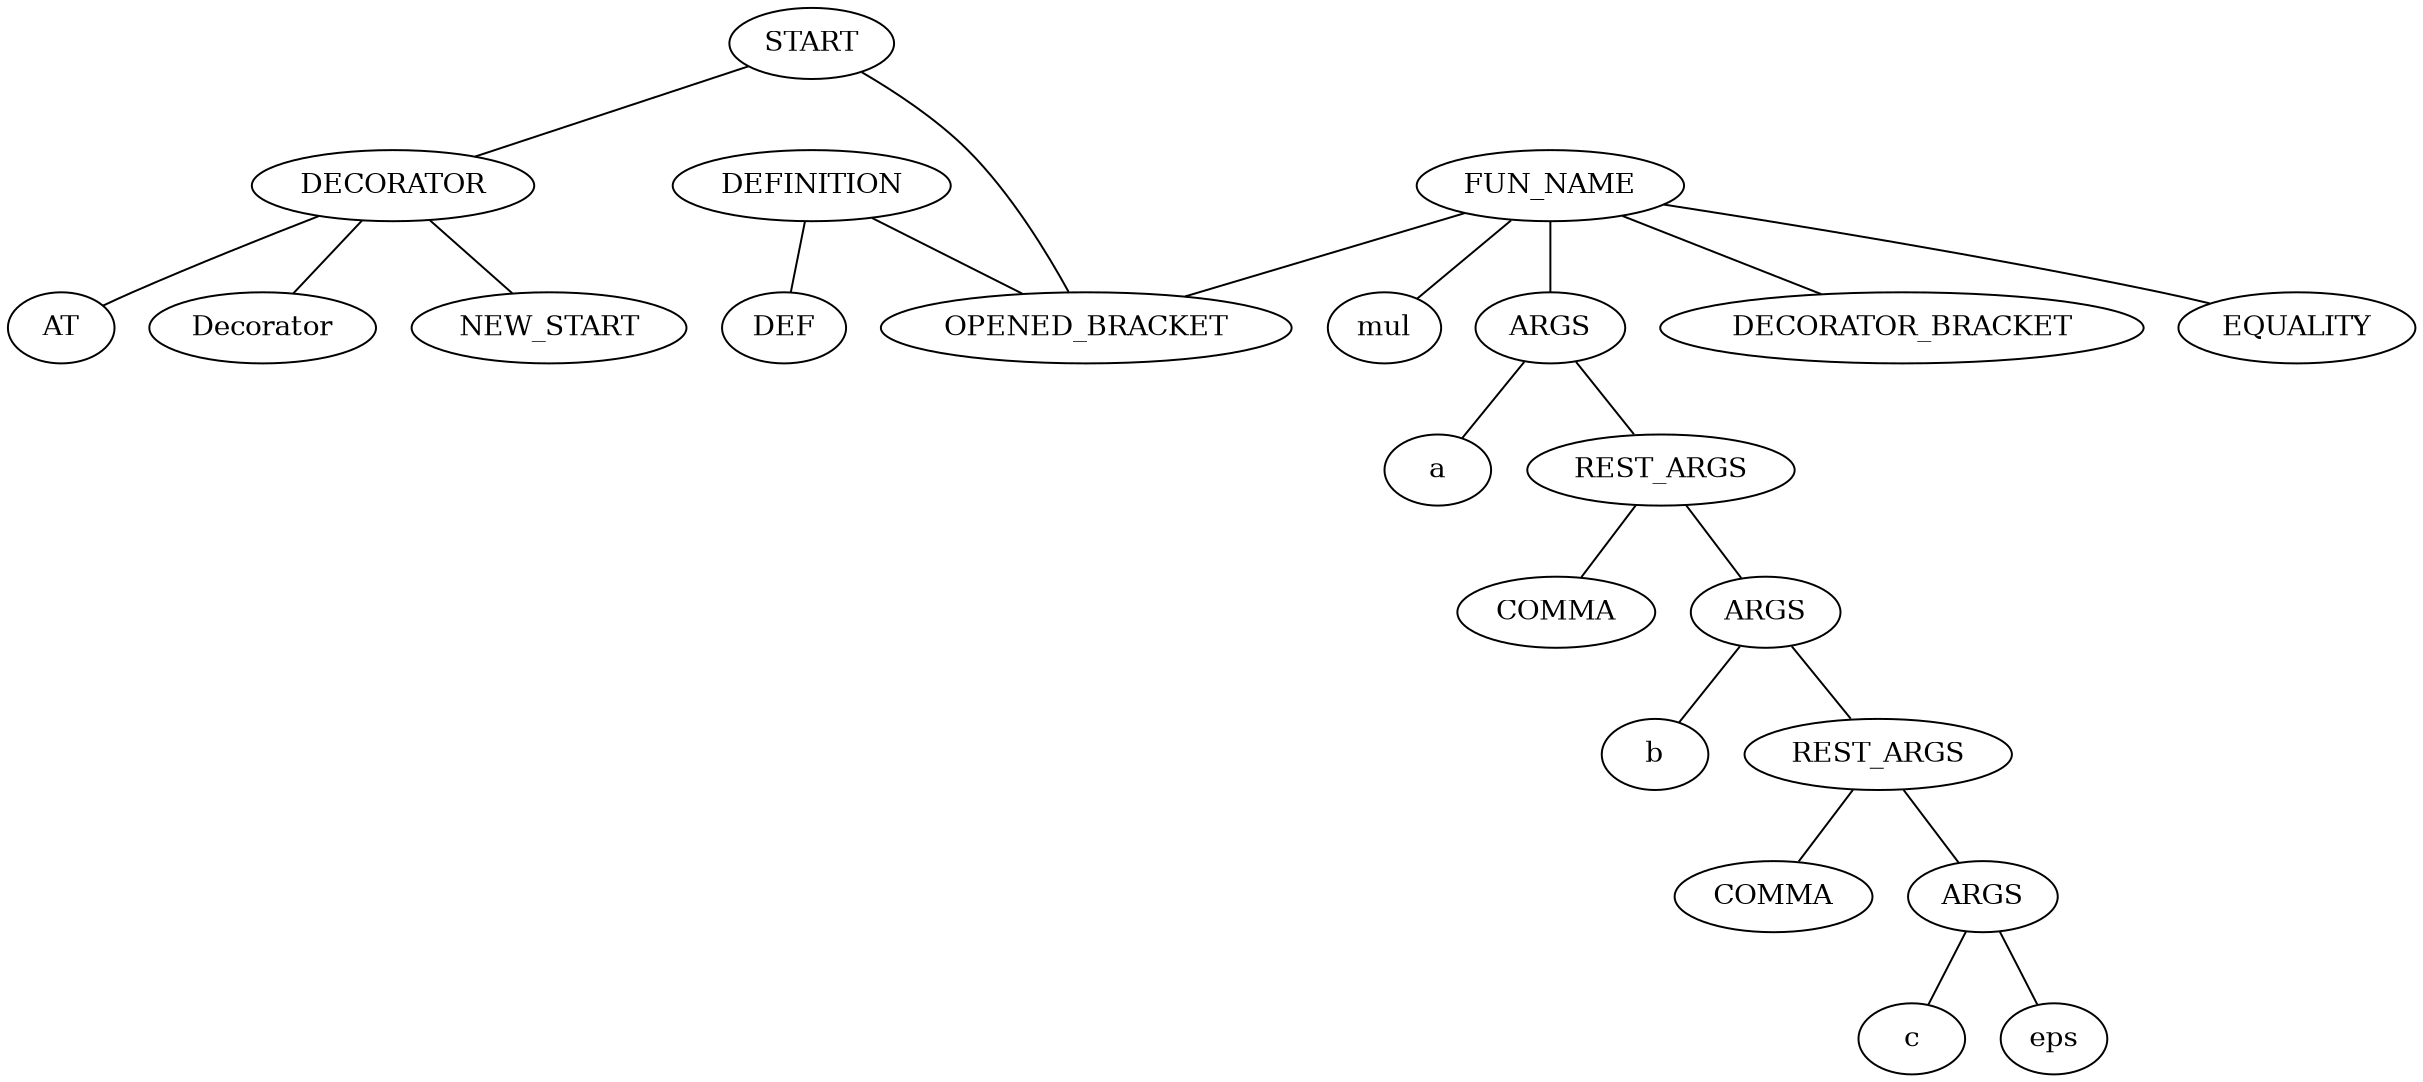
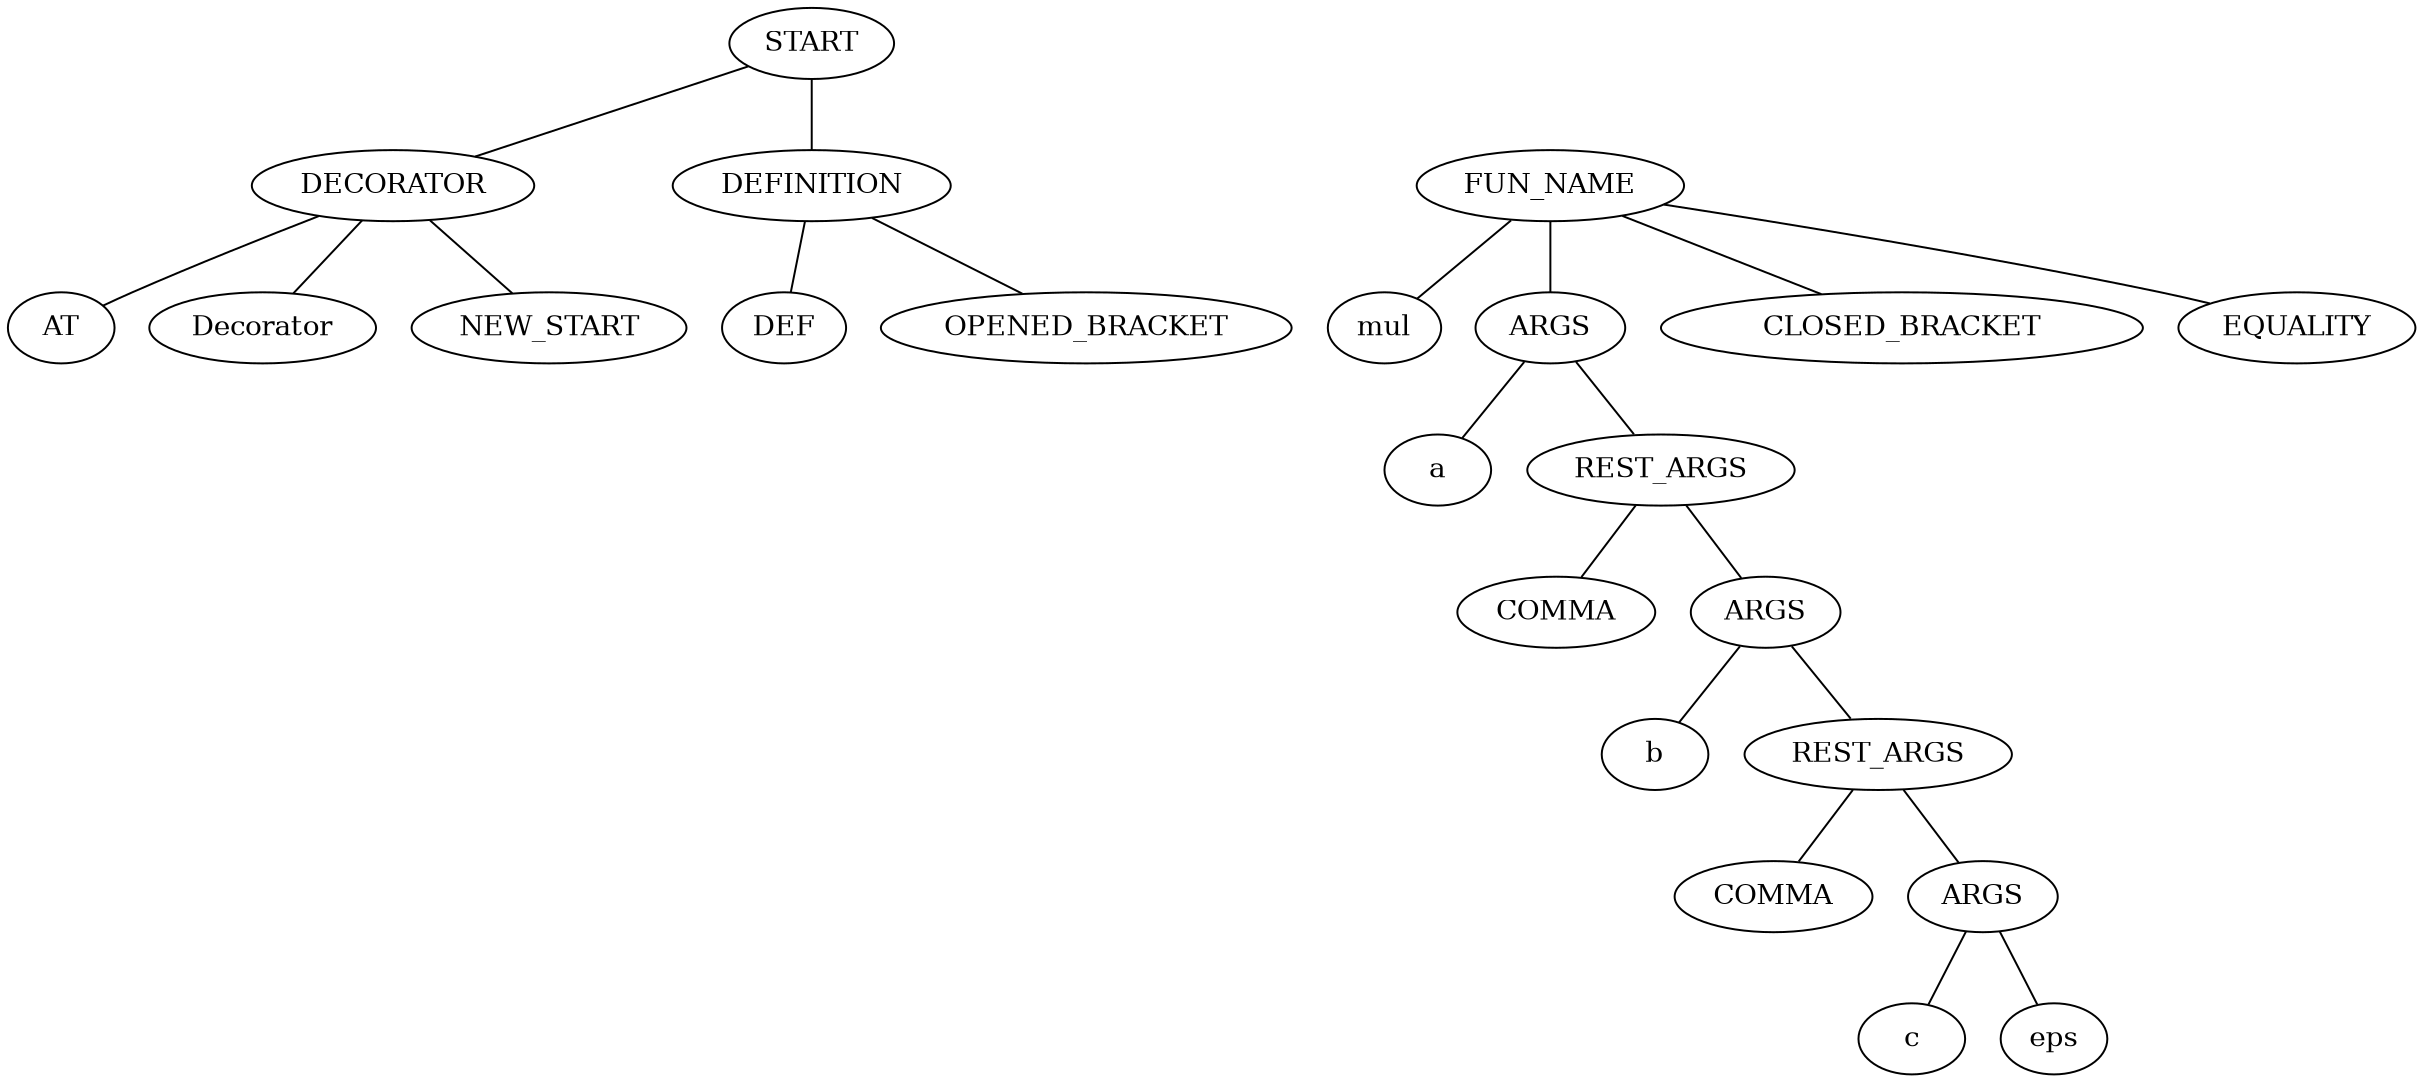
(982, 166) -> (812, 115)
(1325, 255) -> none
(1902, 328) -> (1902, 328)
